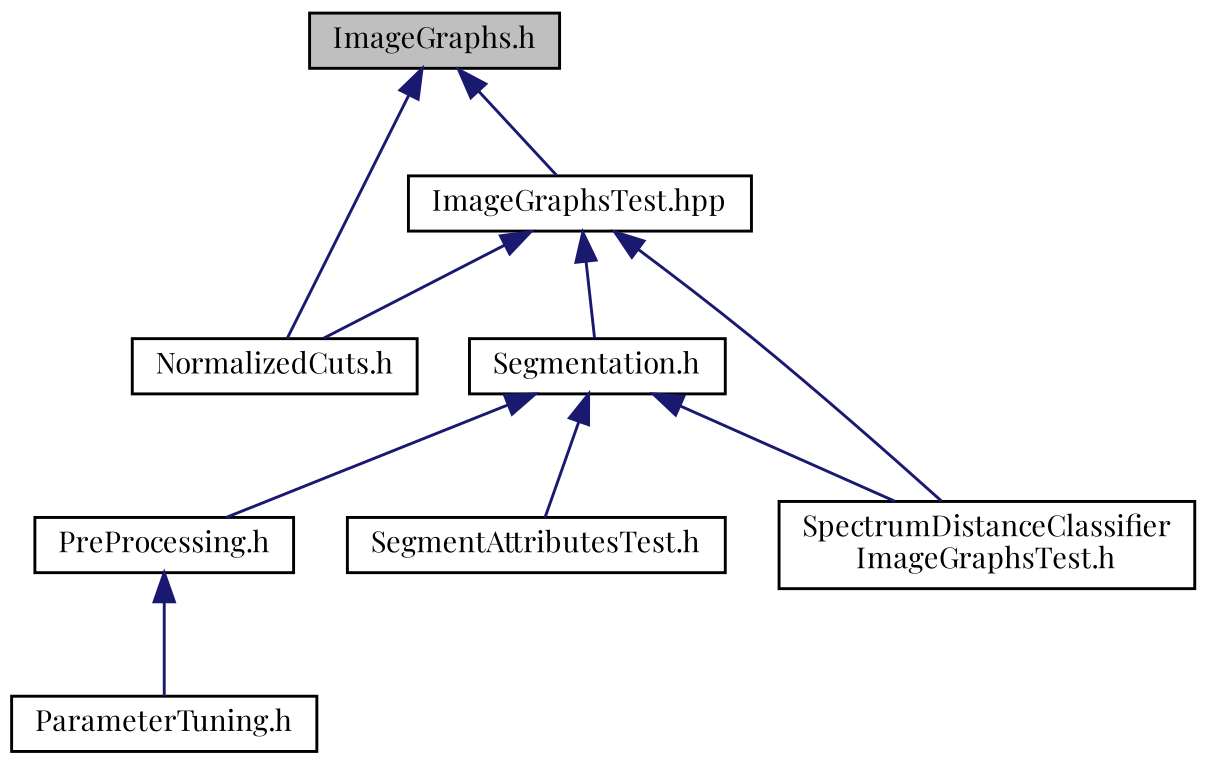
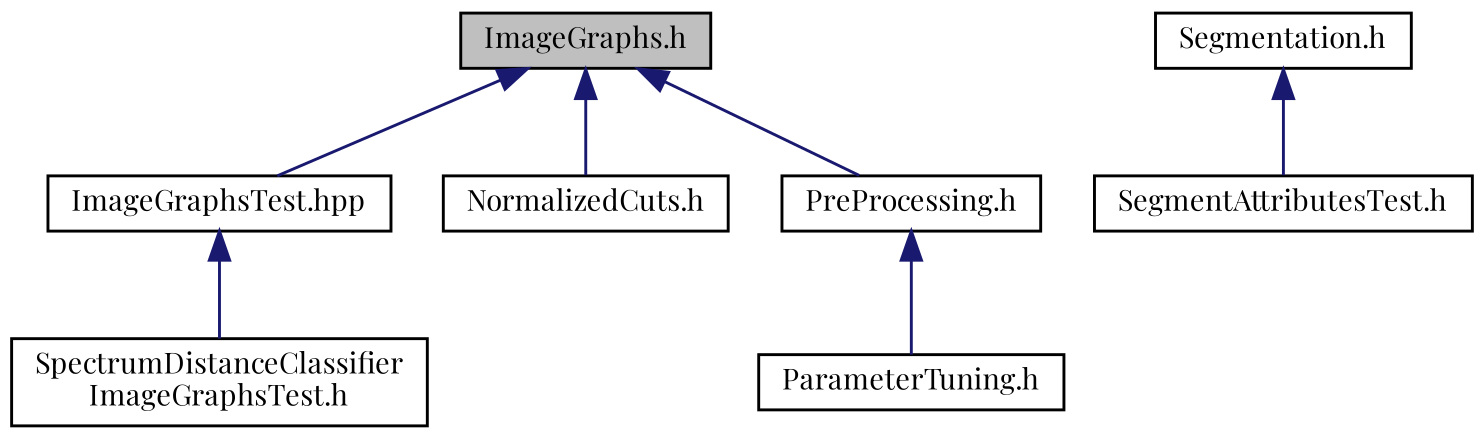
(414, 292) -> none
(590, 300) -> none
(788, 454) -> none
(367, 461) -> (762, 129)
